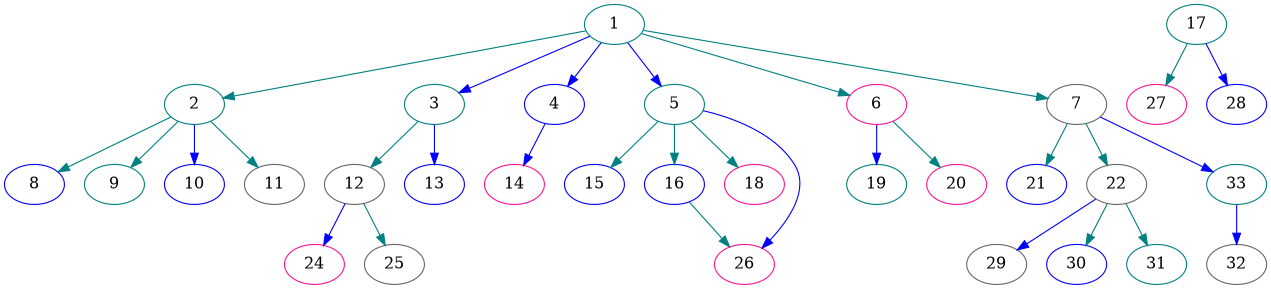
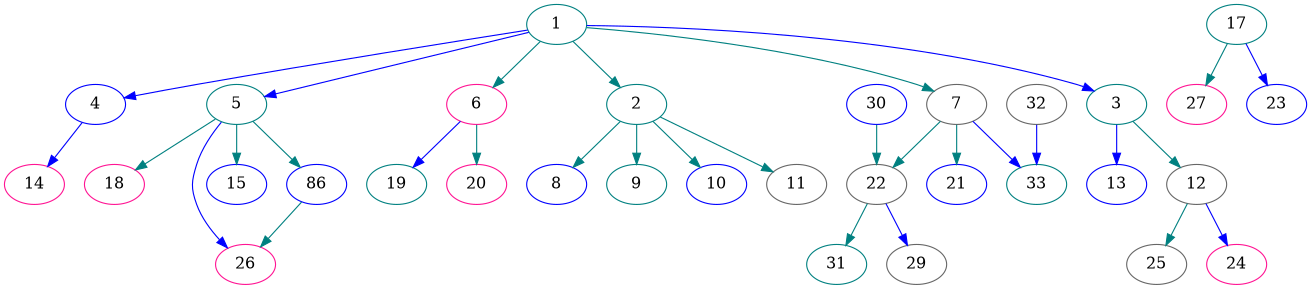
(1237, 104) -> (1277, 104)
(194, 139) -> (673, 140)
(674, 184) -> (317, 184)
(1099, 219) -> (877, 139)
(1237, 219) -> (1037, 139)
